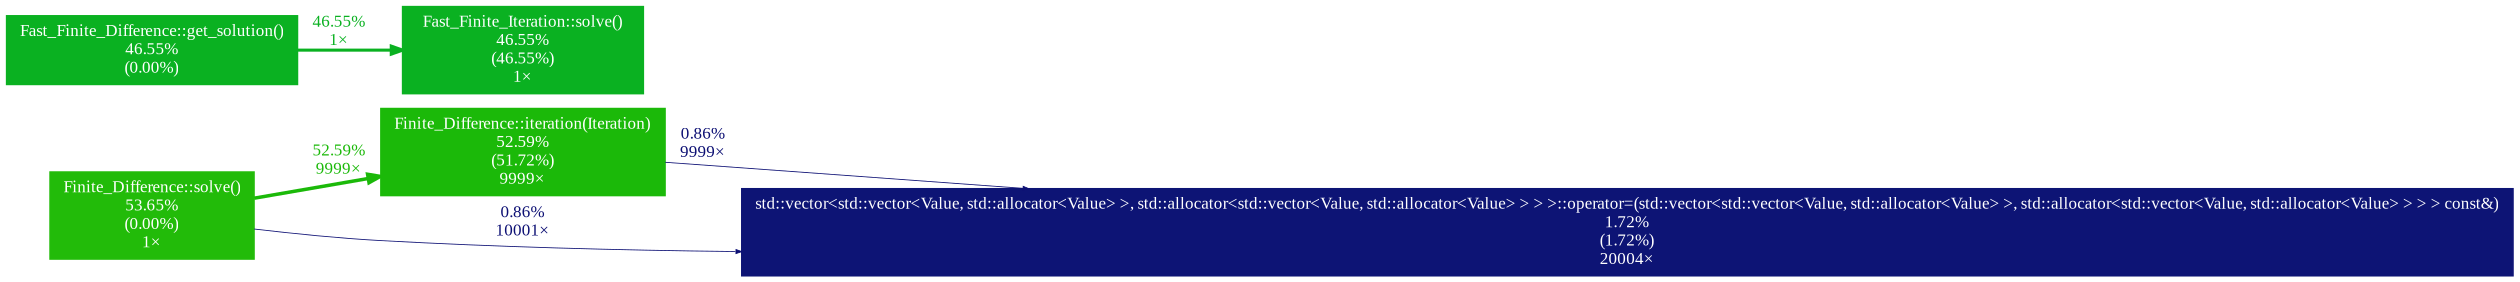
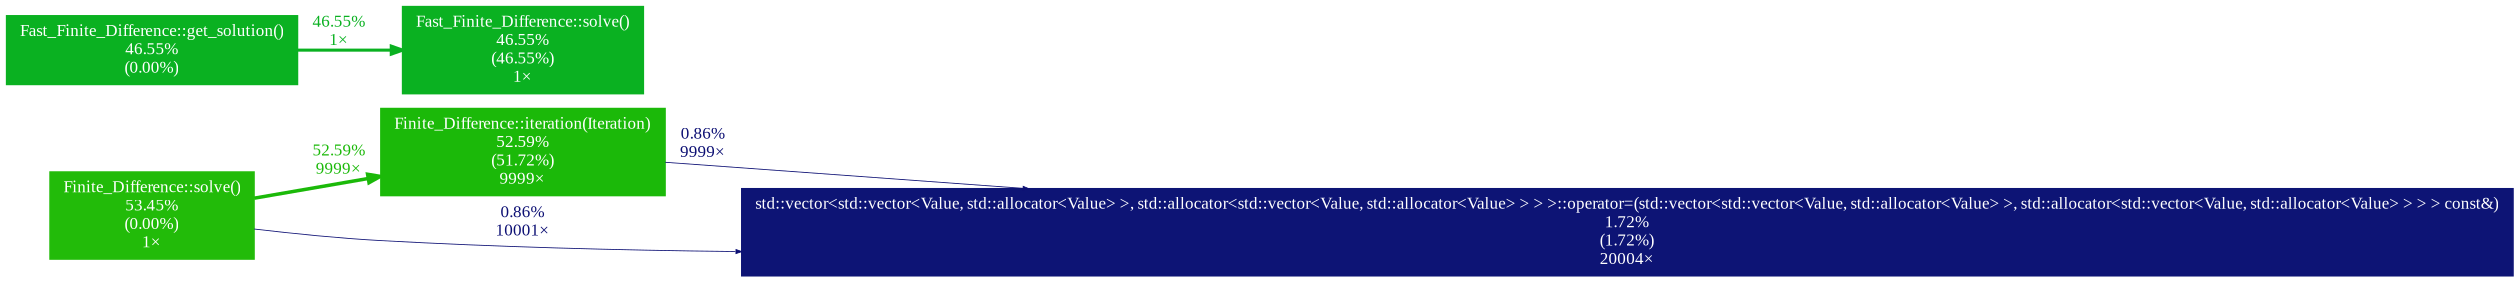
(523, 50) -> (523, 50)
(152, 216) -> (152, 216)
